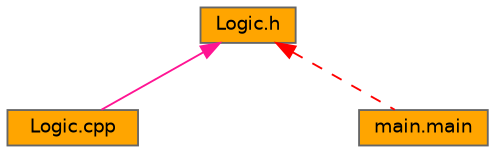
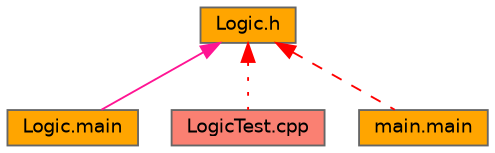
(73, 128) -> (73, 128)
none -> (248, 128)
